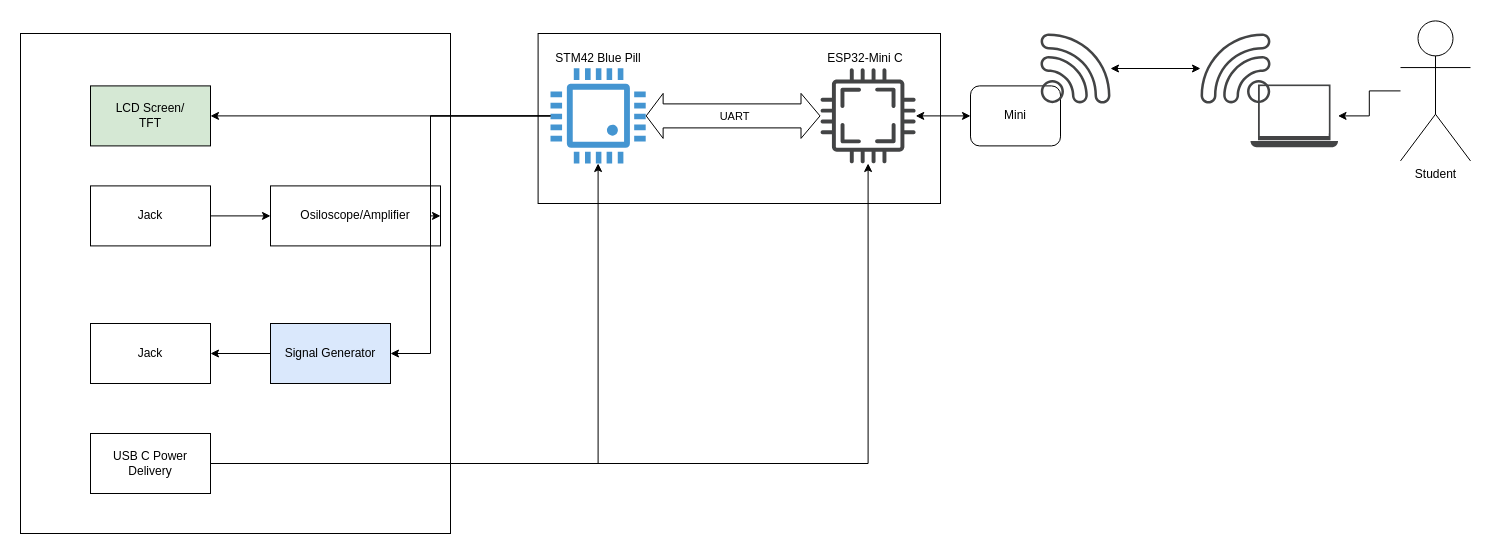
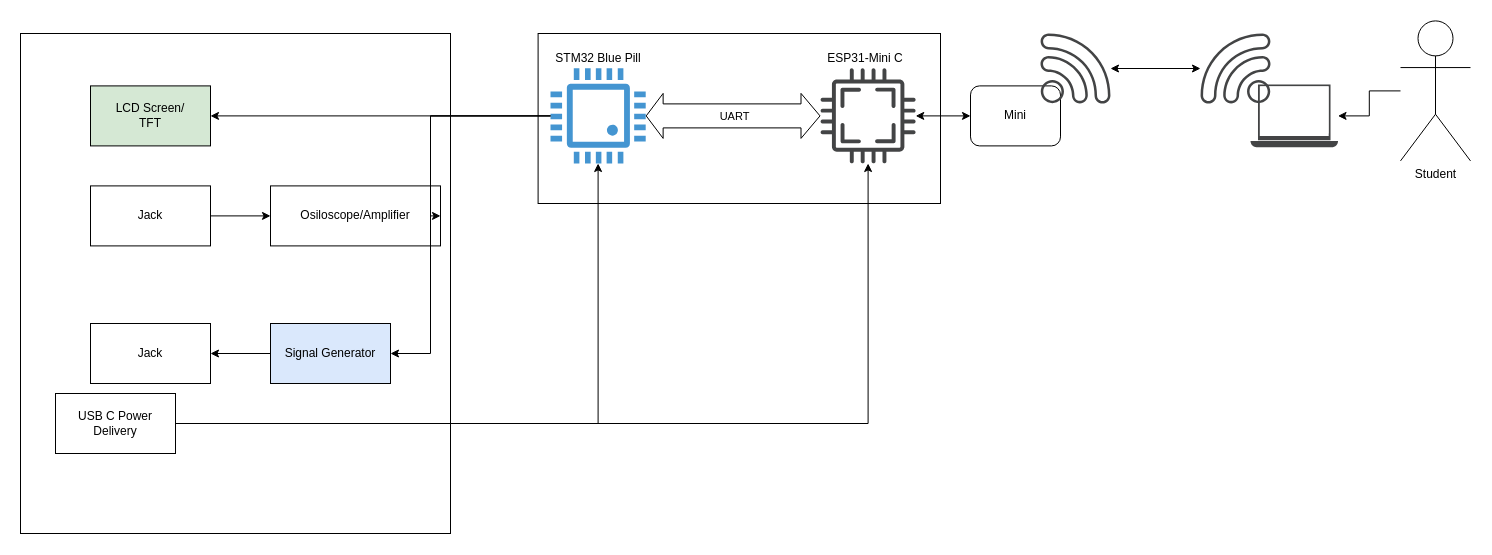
(599, 59) -> (599, 59)
(866, 59) -> (866, 59)
(151, 464) -> (116, 424)
